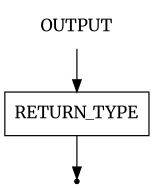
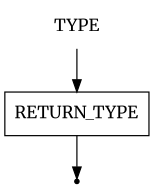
(77, 27) -> (77, 27)
